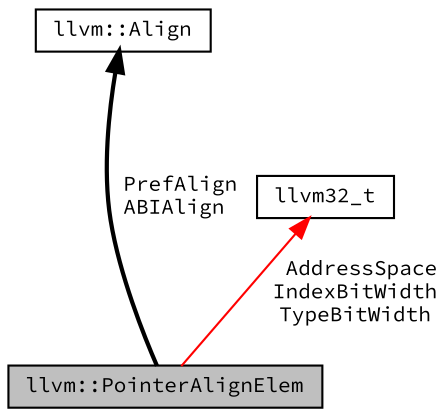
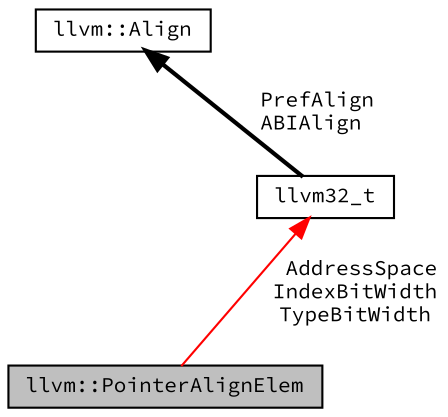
(111, 222) -> (233, 121)
